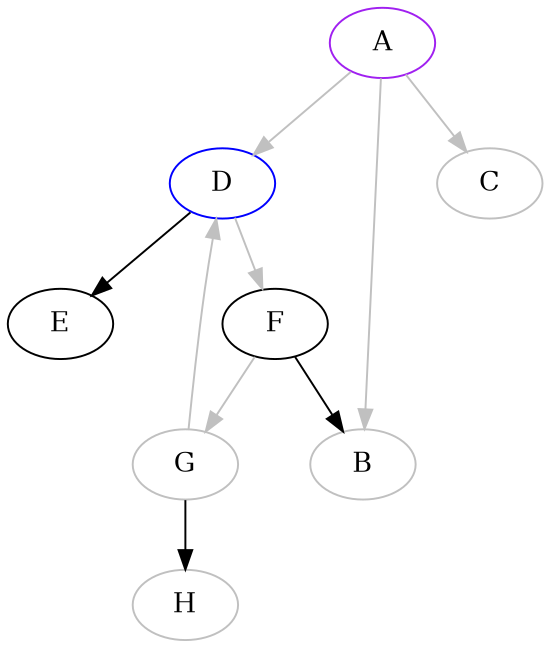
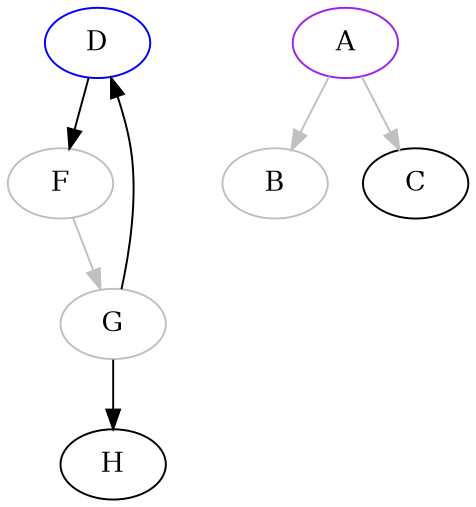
(310, 107) -> none
(490, 183) -> (416, 183)
(245, 244) -> (82, 104)
(60, 324) -> none
(275, 324) -> (60, 183)
(199, 333) -> (133, 192)
(314, 386) -> none
(185, 605) -> (113, 464)
